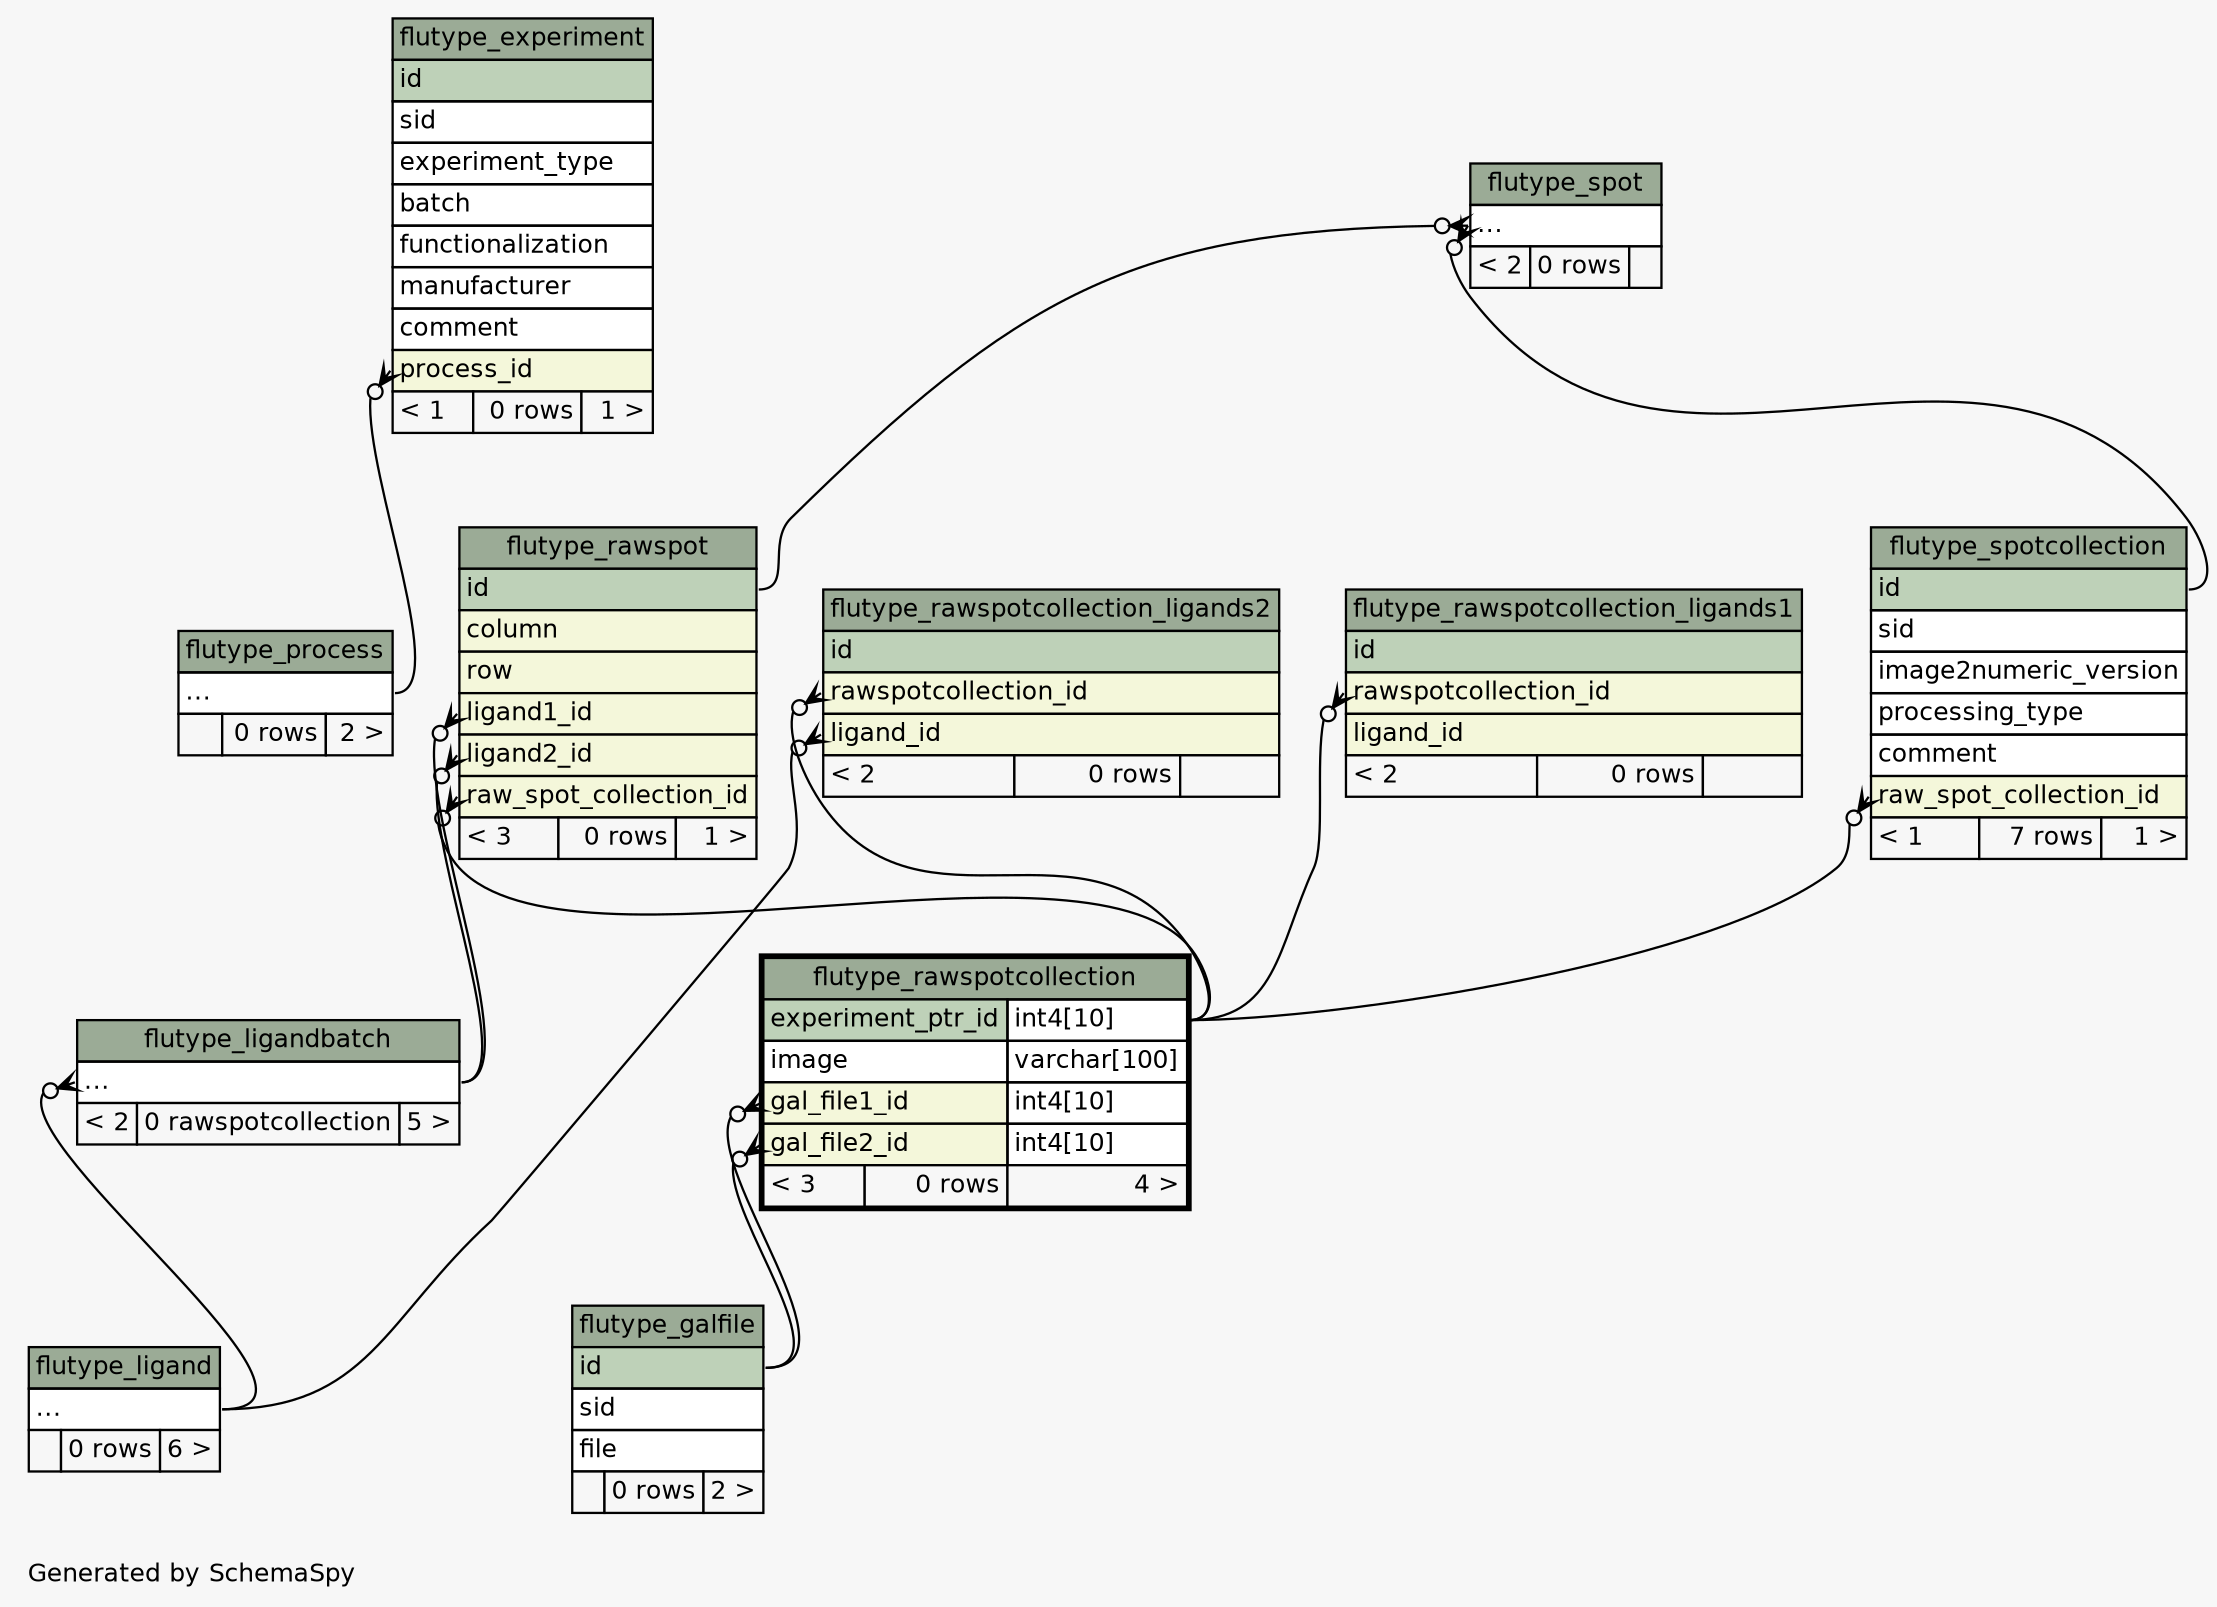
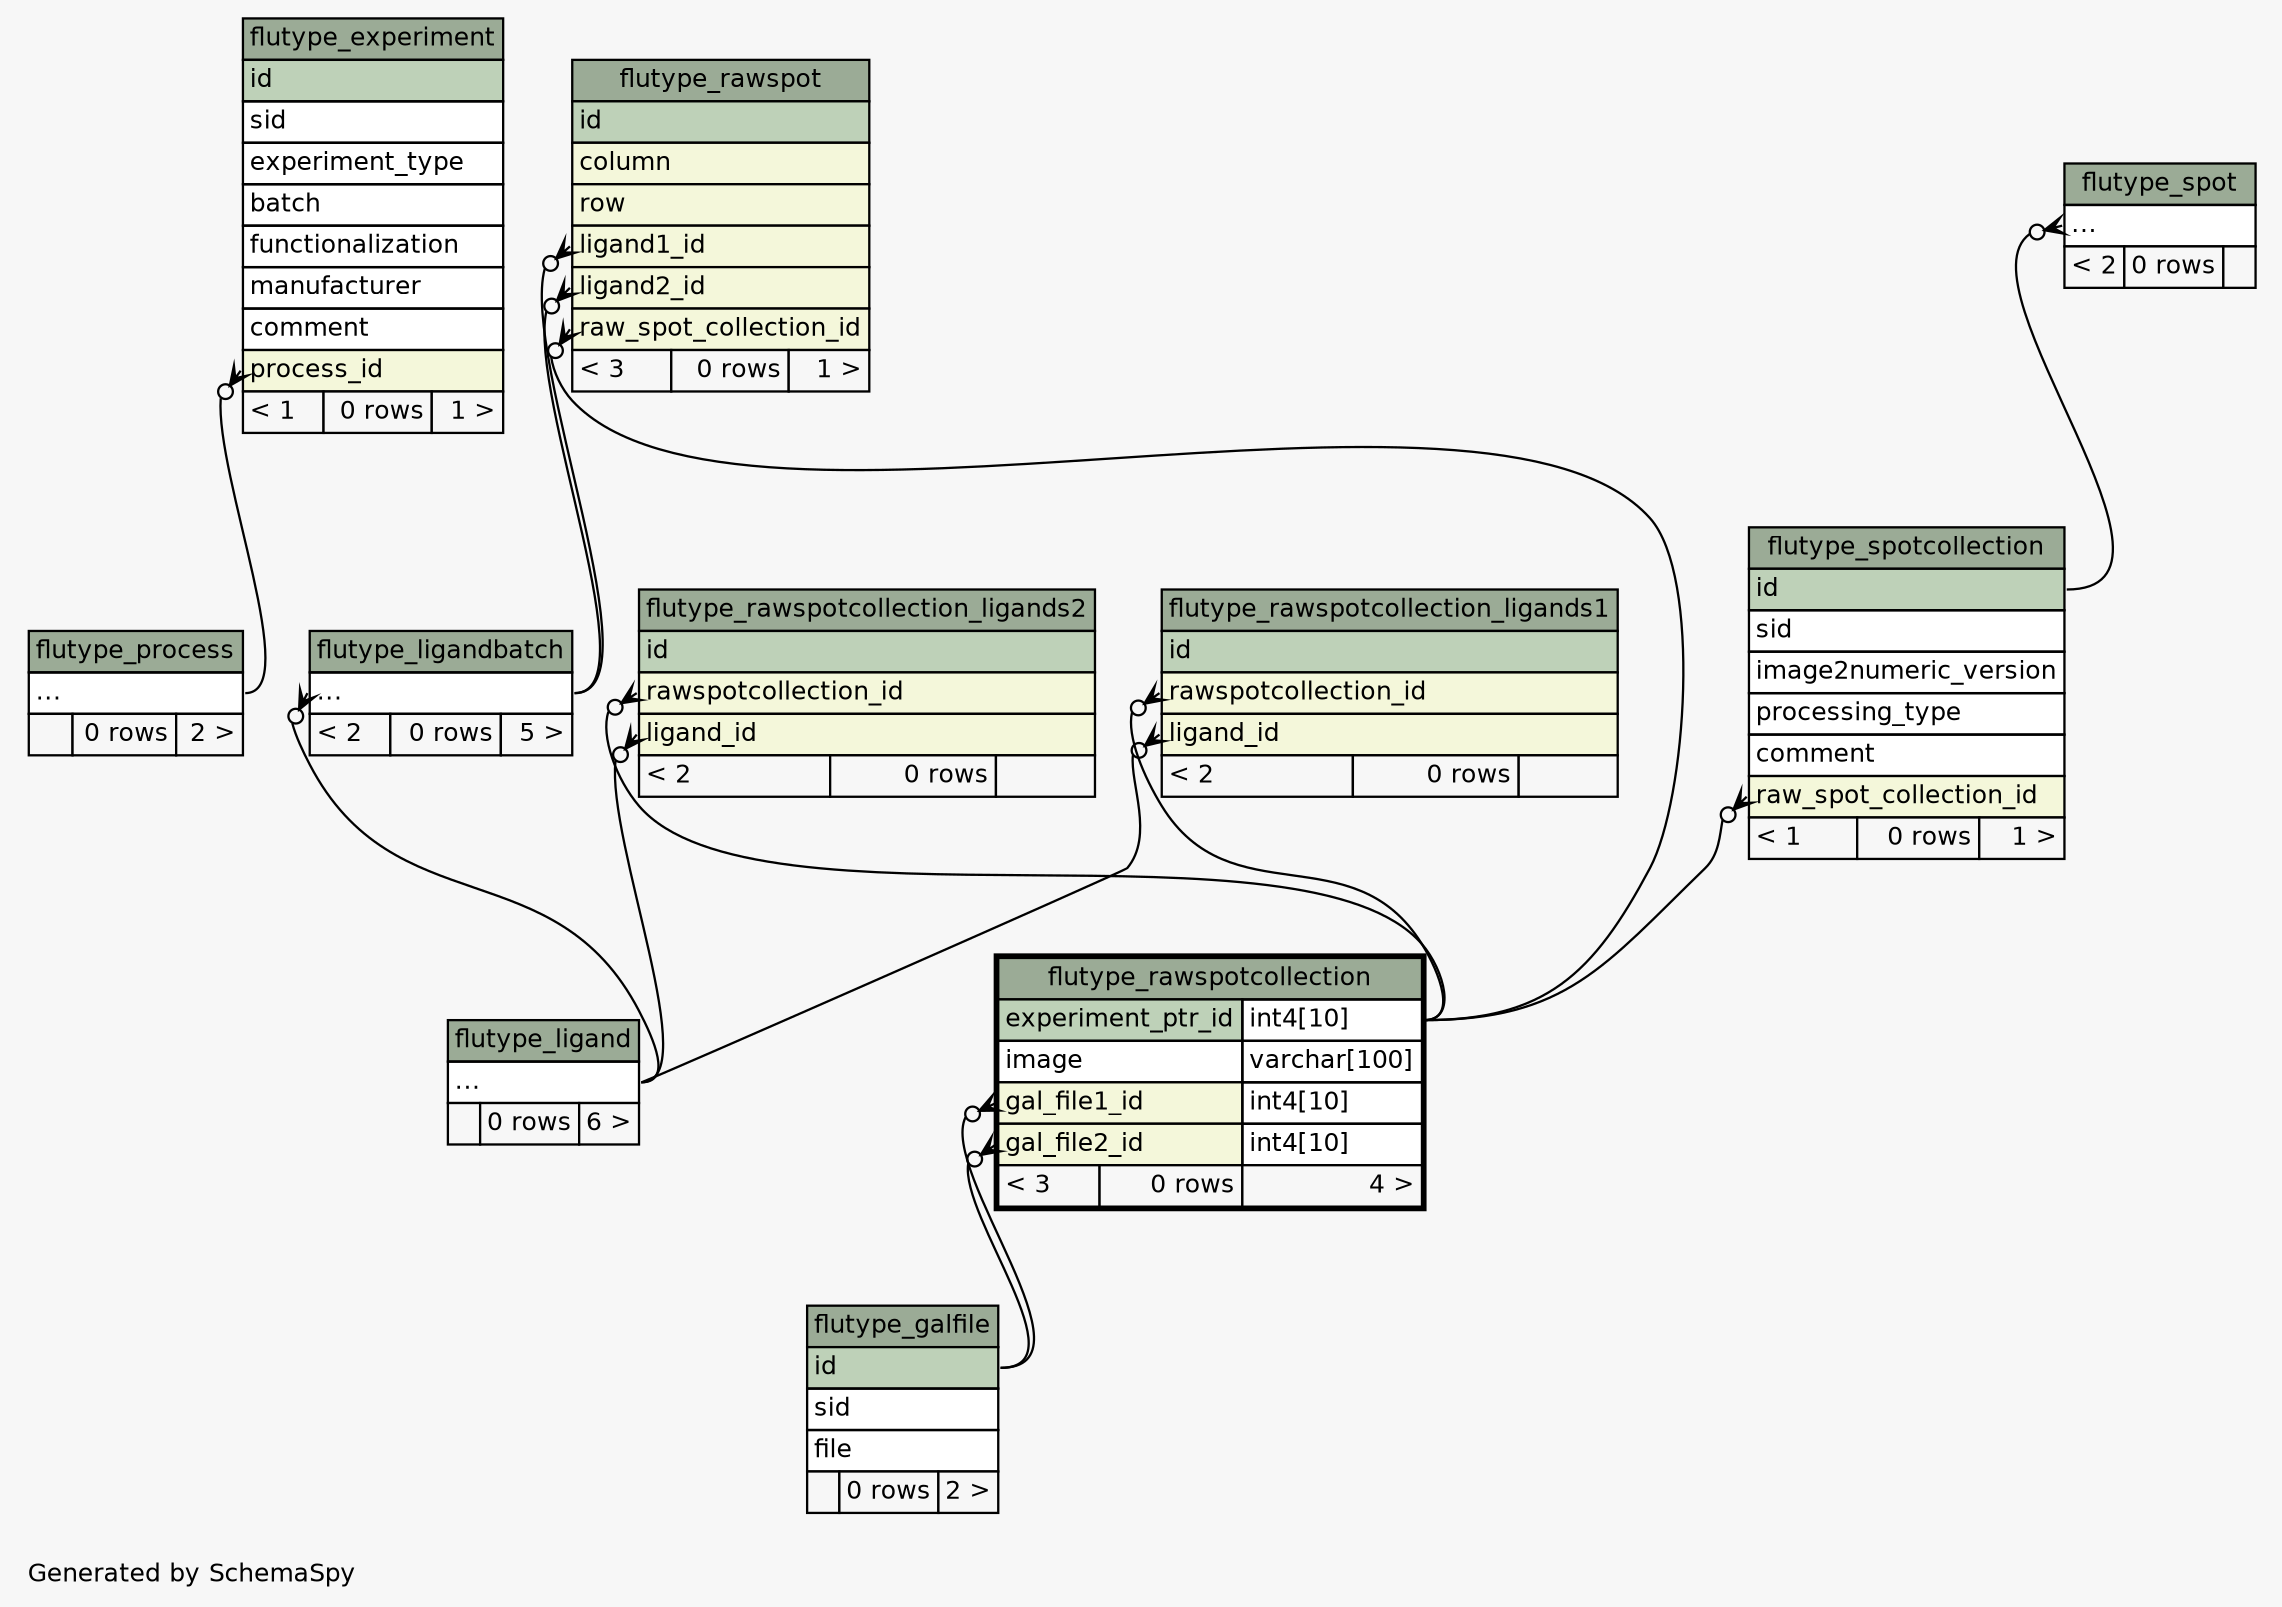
(1040, 315) -> none
(2052, 837) -> (1930, 837)
none -> (938, 953)
(268, 1123) -> (451, 733)
